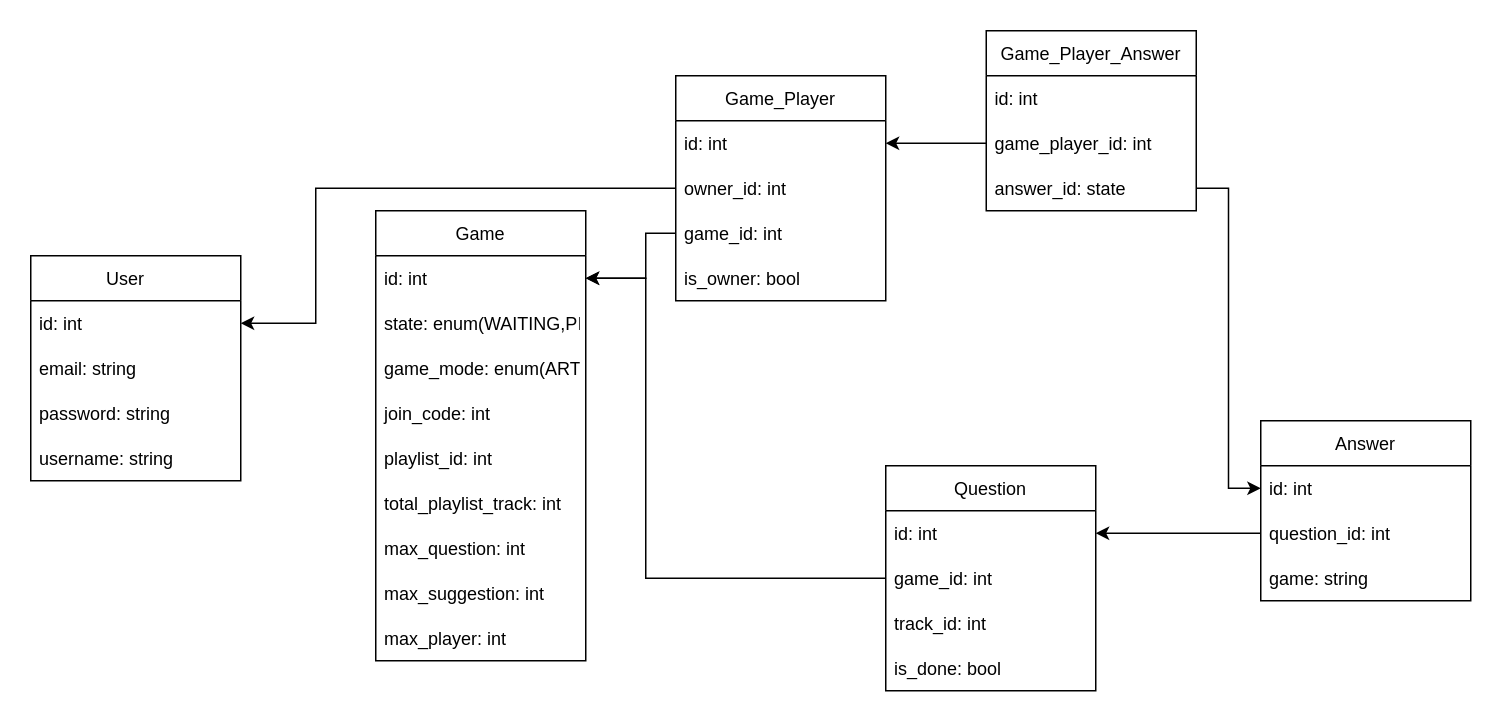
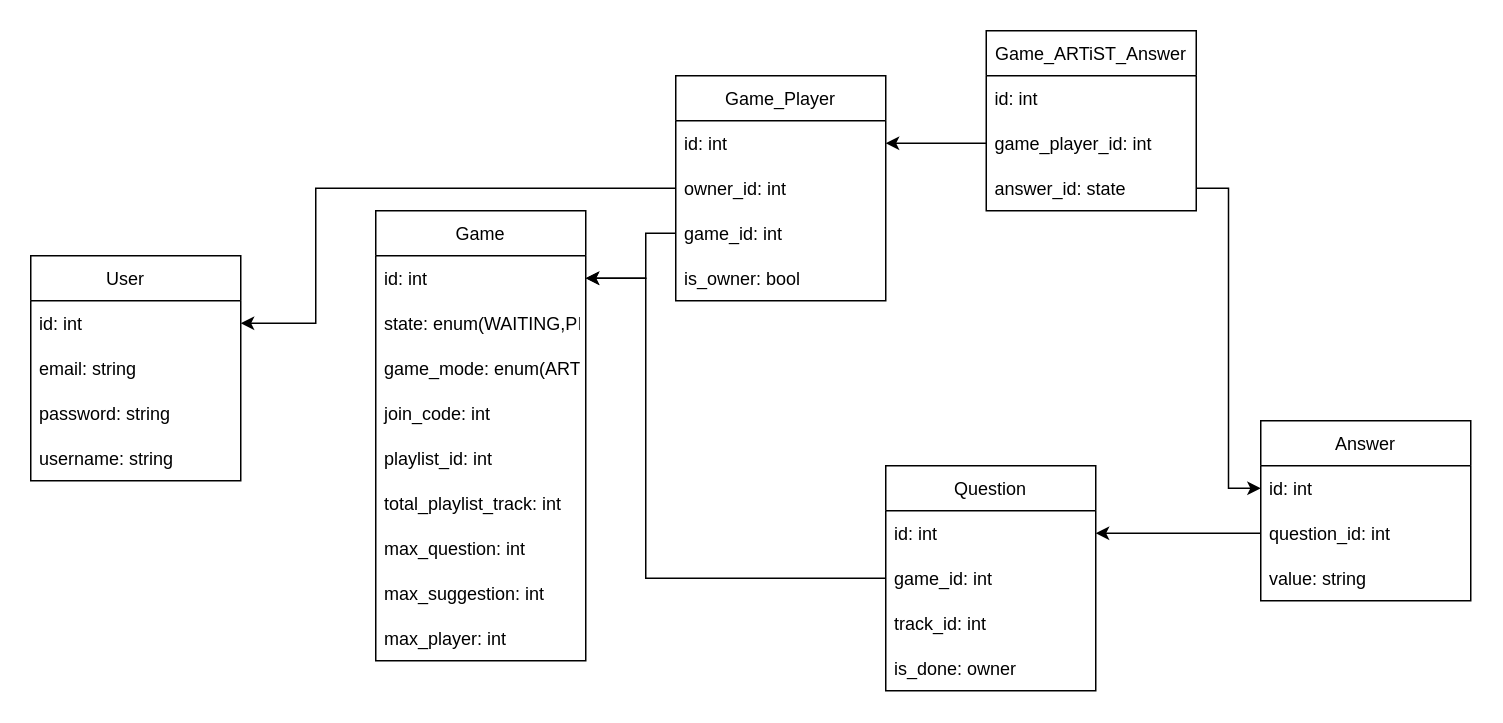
(1091, 54) -> (1091, 54)
(1322, 579) -> (1325, 579)
(950, 669) -> (958, 669)
